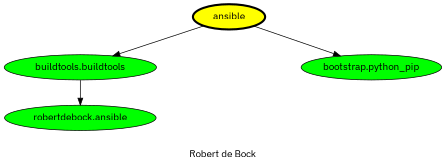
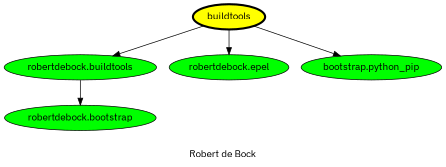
(229, 17) -> (229, 17)
(80, 67) -> (80, 67)
none -> (229, 67)
(80, 118) -> (80, 118)
